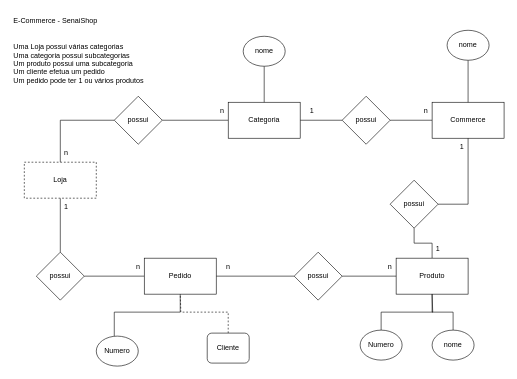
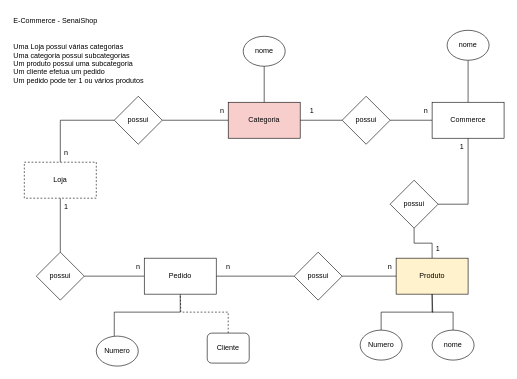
(264, 120) -> (264, 120)
(432, 276) -> (432, 276)
